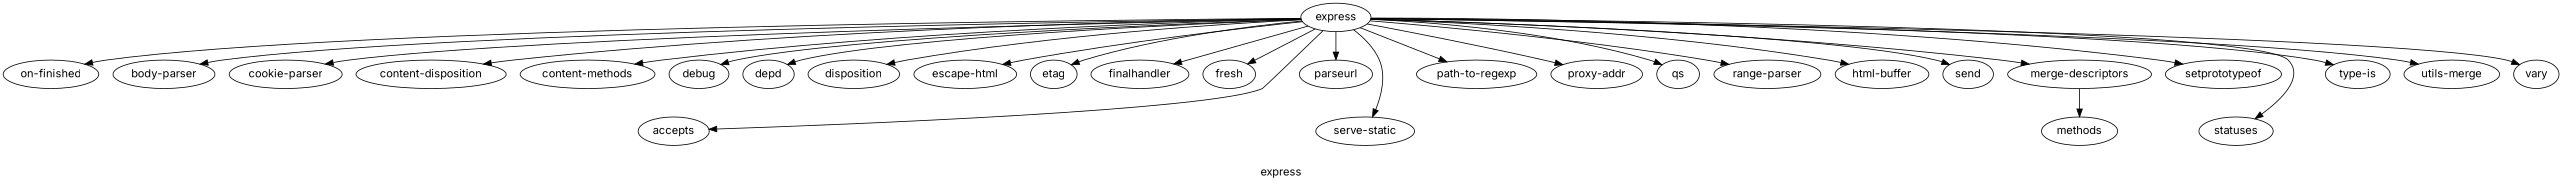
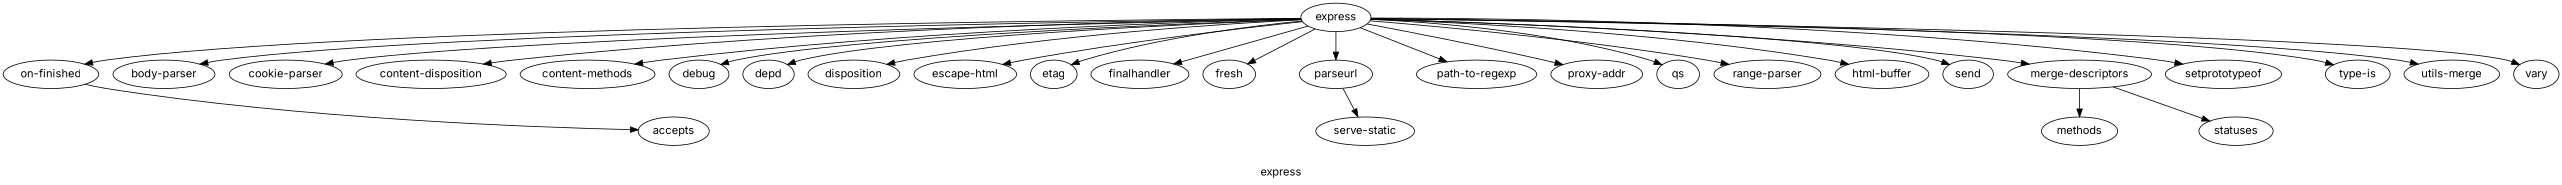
(1865, 27) -> (2158, 103)
(1381, 65) -> (1349, 99)
(1032, 114) -> (357, 116)
